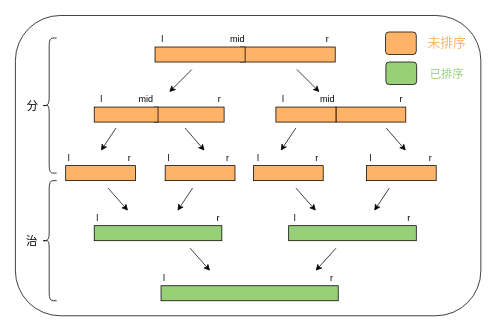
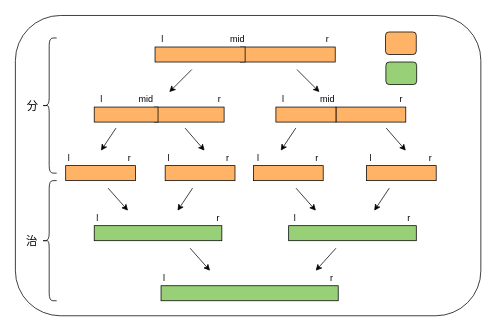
(446, 43) -> none
(446, 74) -> none
